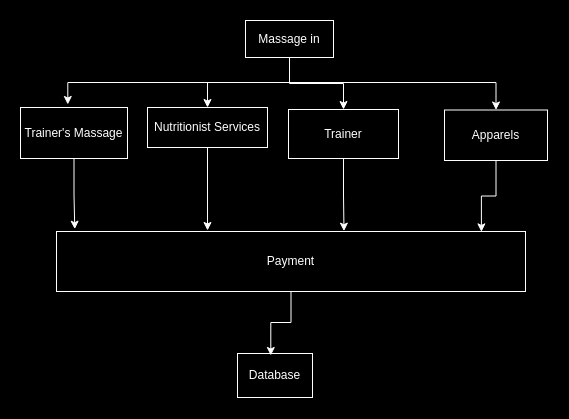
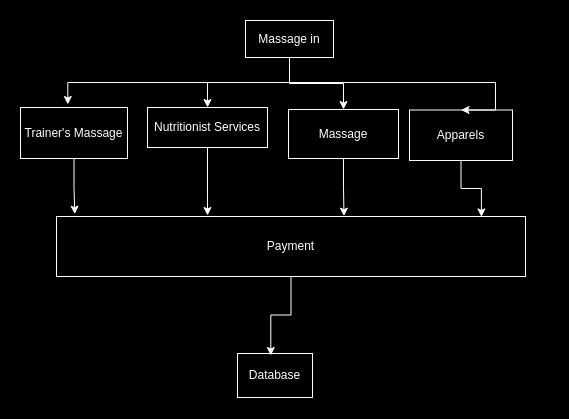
(344, 135) -> (344, 135)
(496, 135) -> (461, 135)
(291, 262) -> (291, 247)
